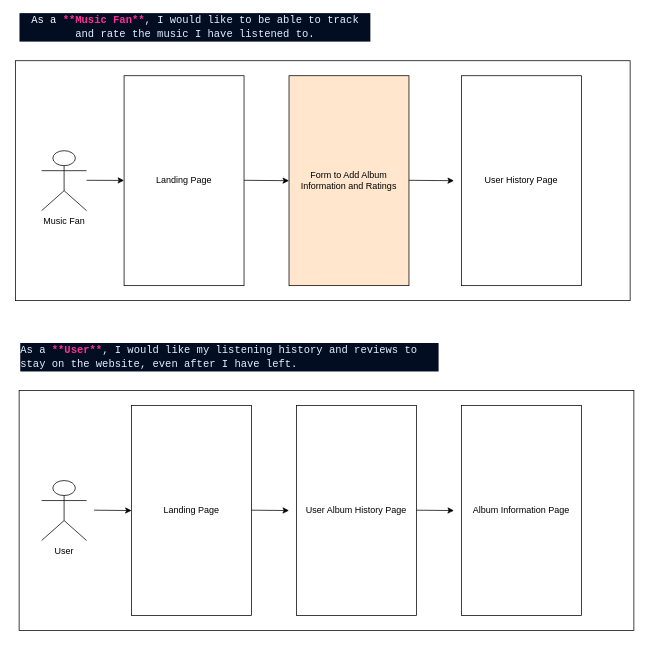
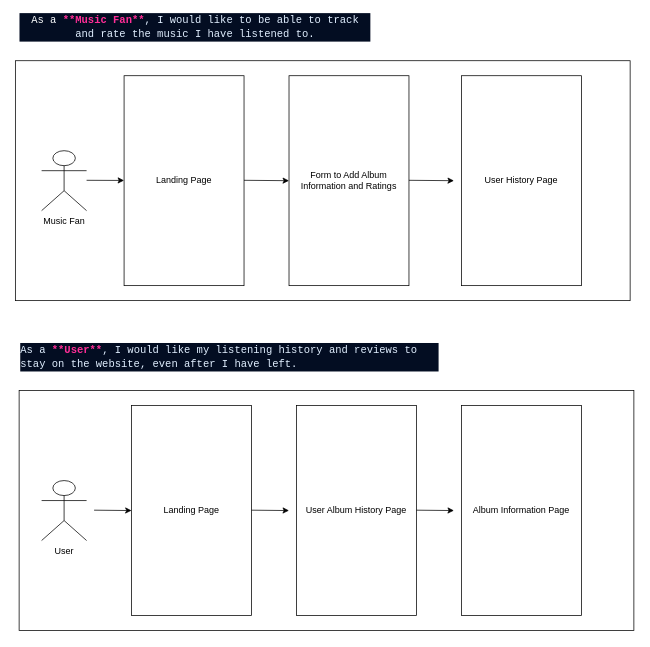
(349, 180) -> (349, 180)
